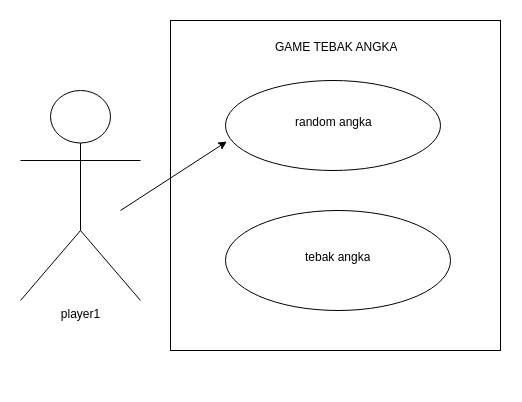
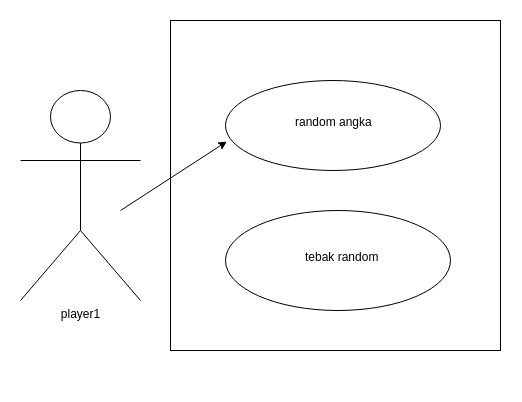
(361, 61) -> none
(341, 258) -> (344, 258)
